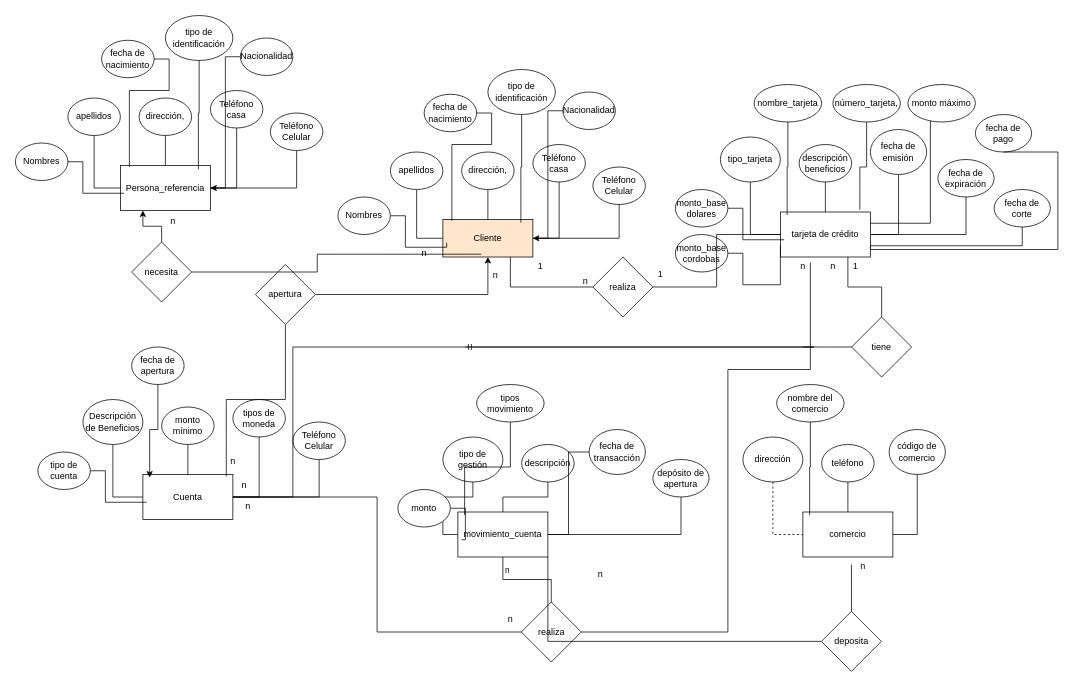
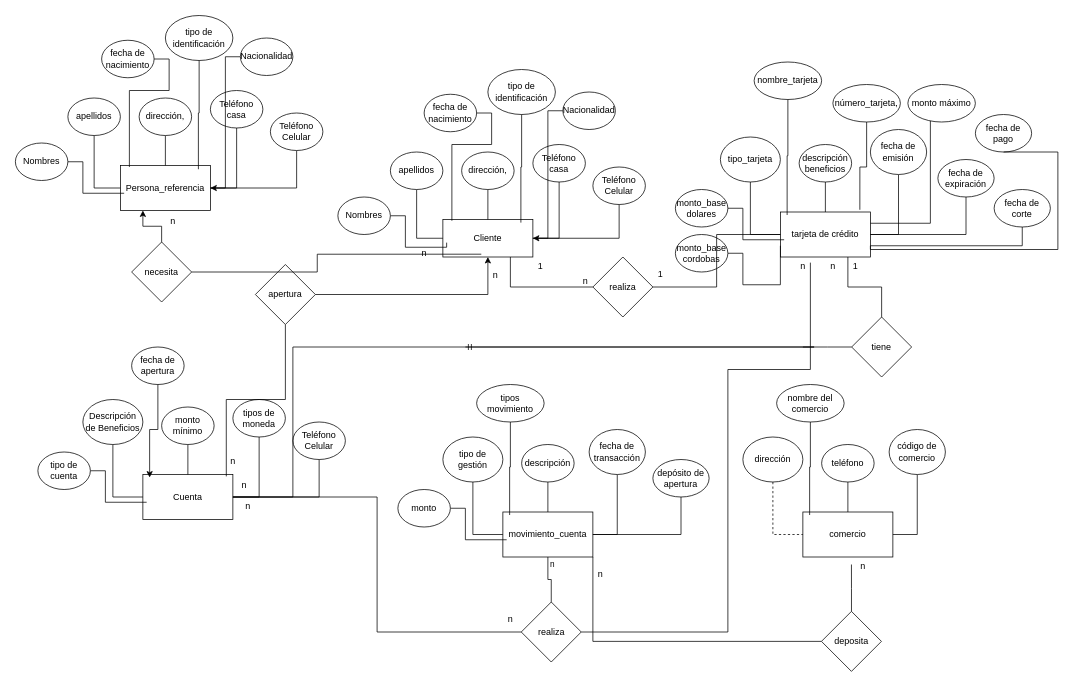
(788, 103) -> (788, 81)
(488, 238) -> (488, 238)
(503, 534) -> (548, 534)
